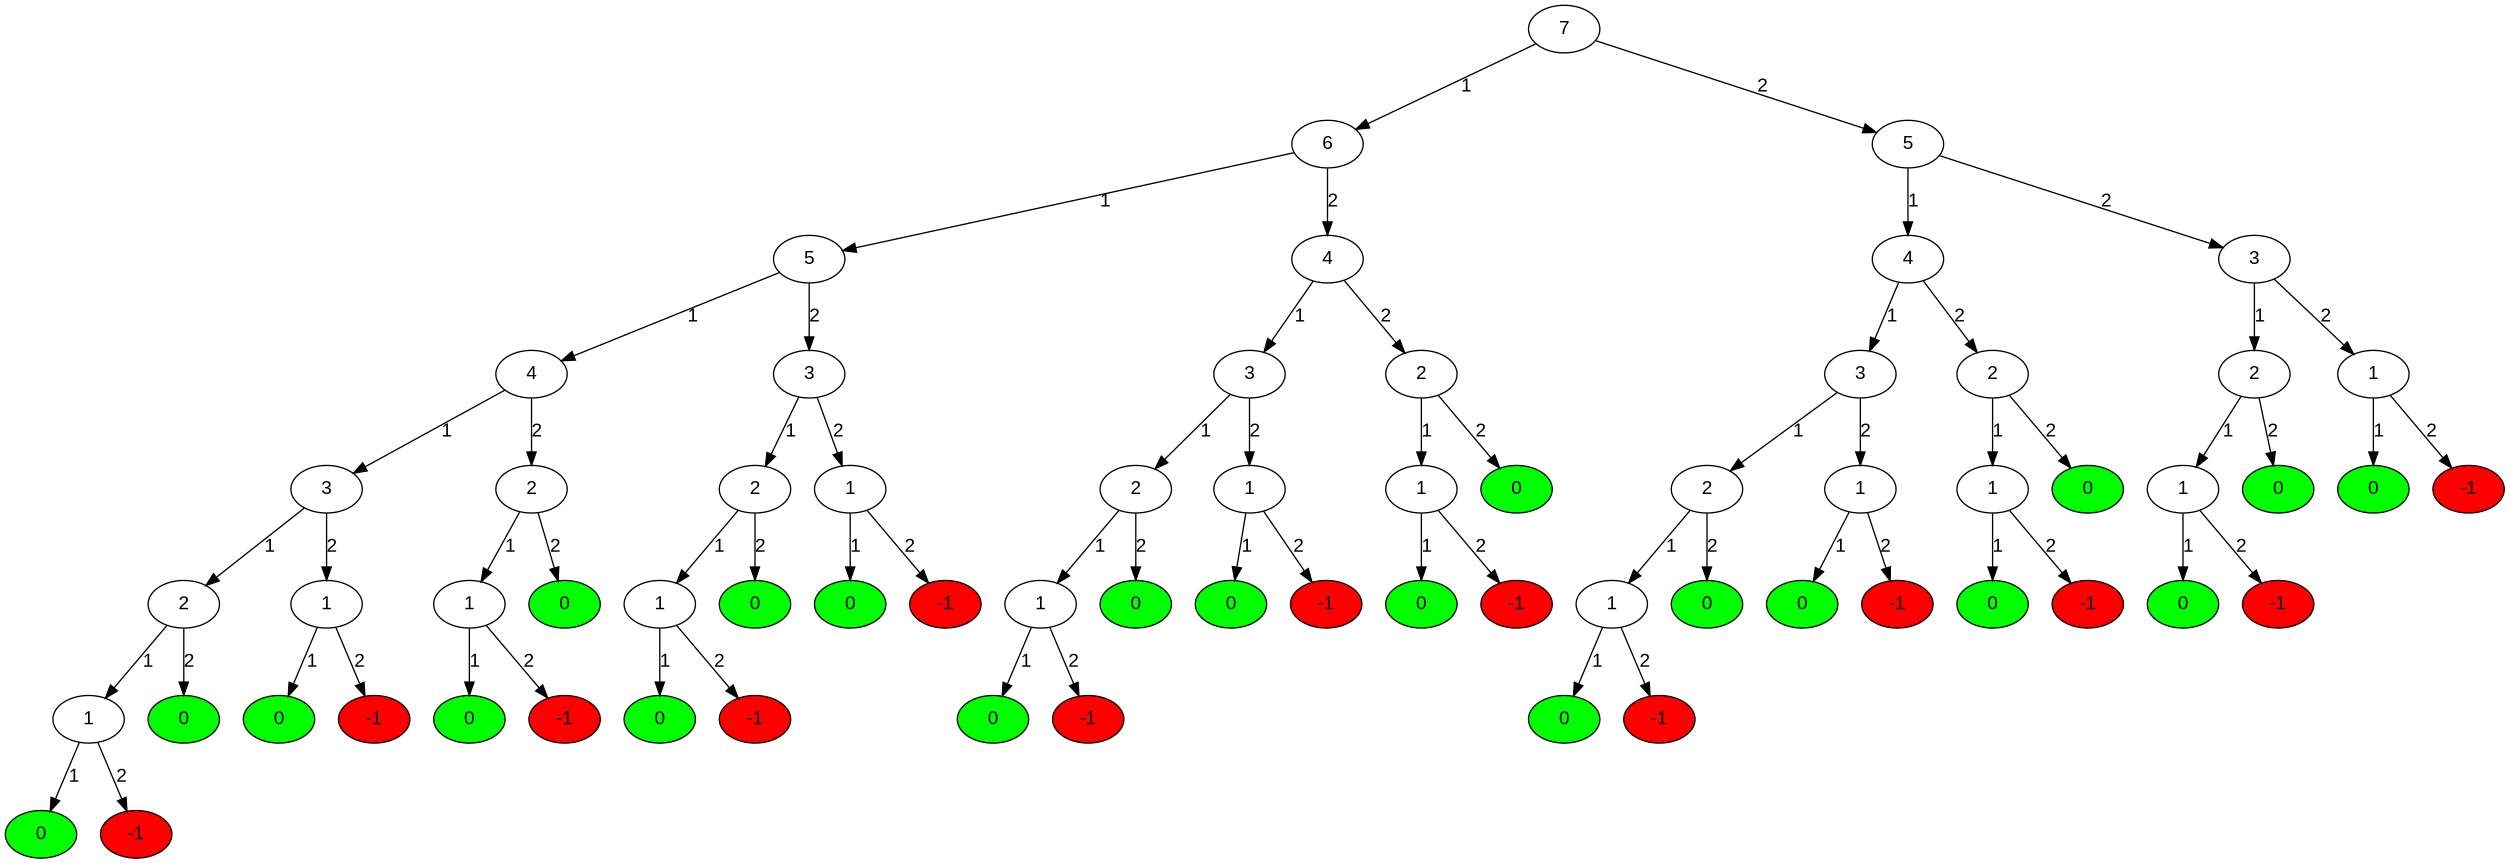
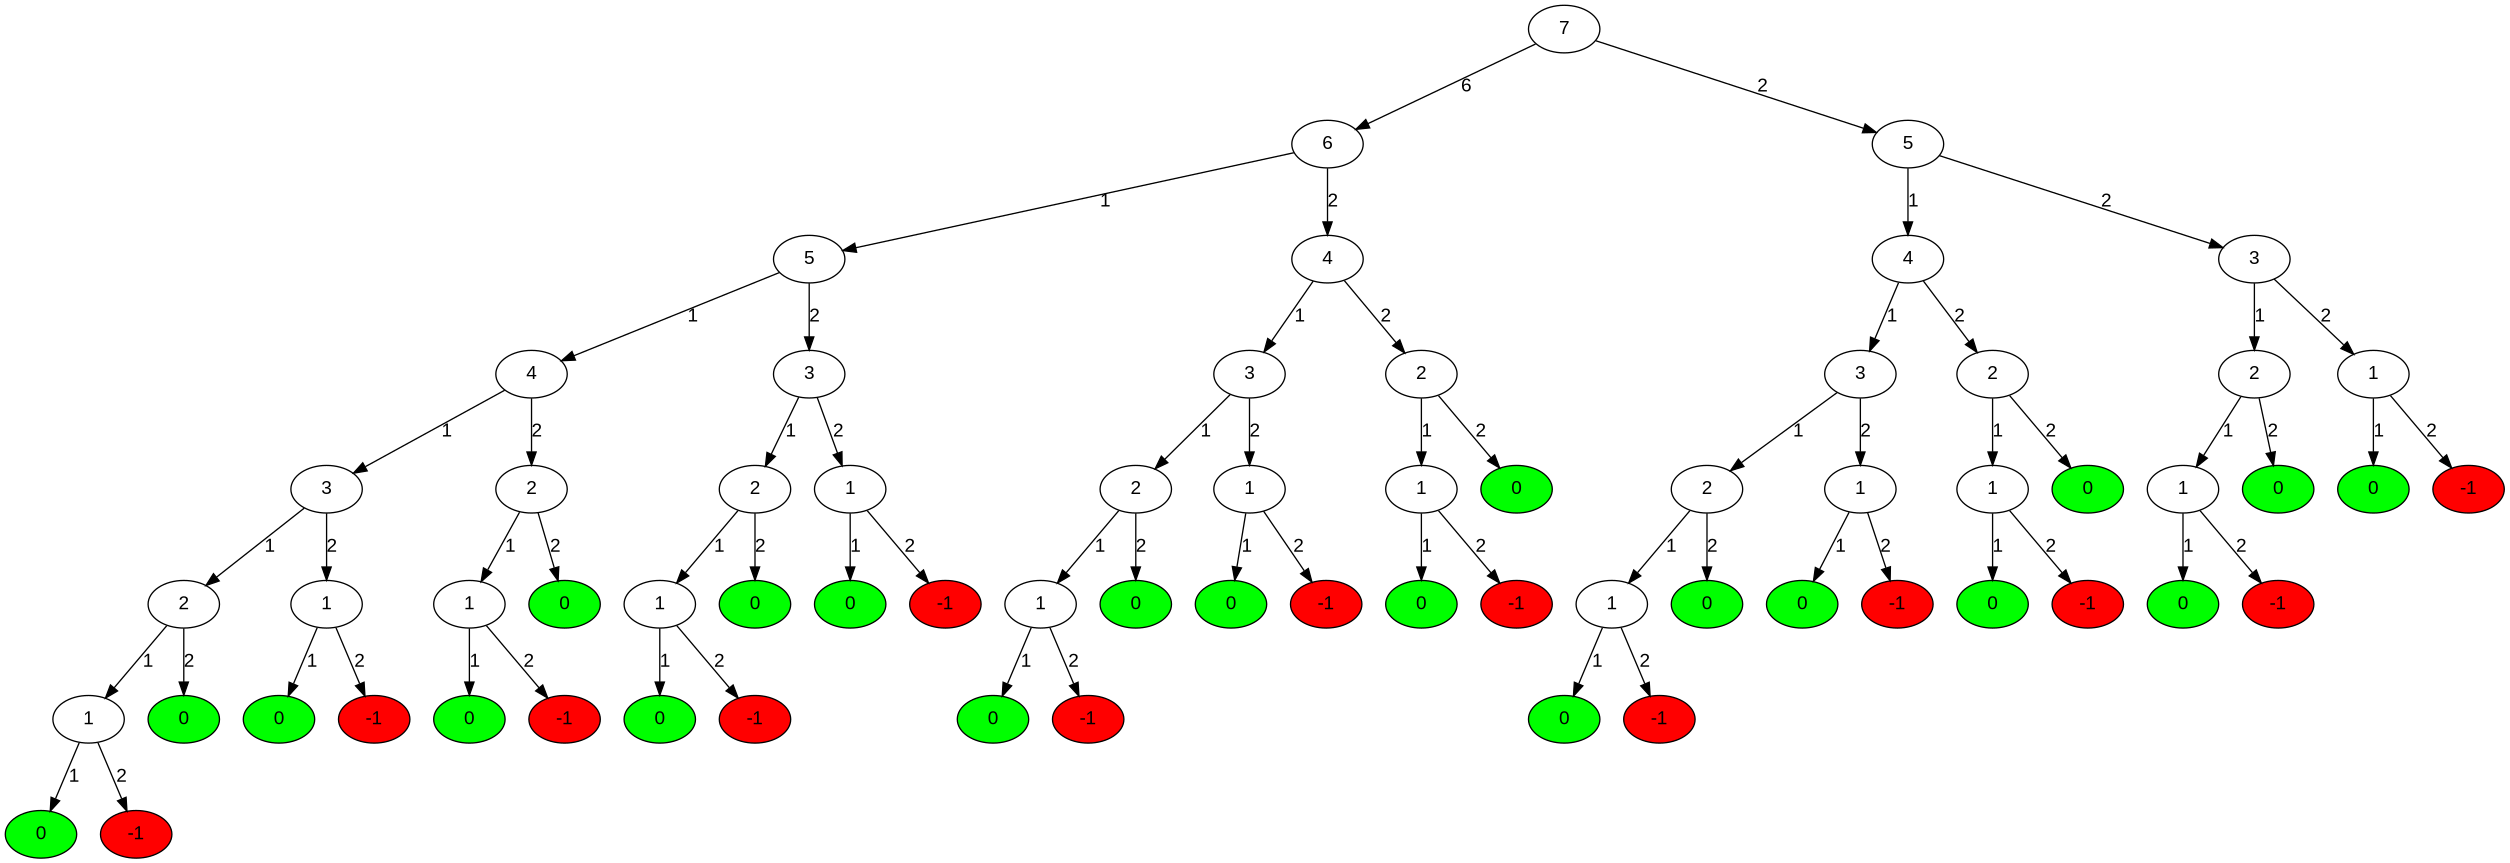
(1466, 87) -> (1466, 87)
